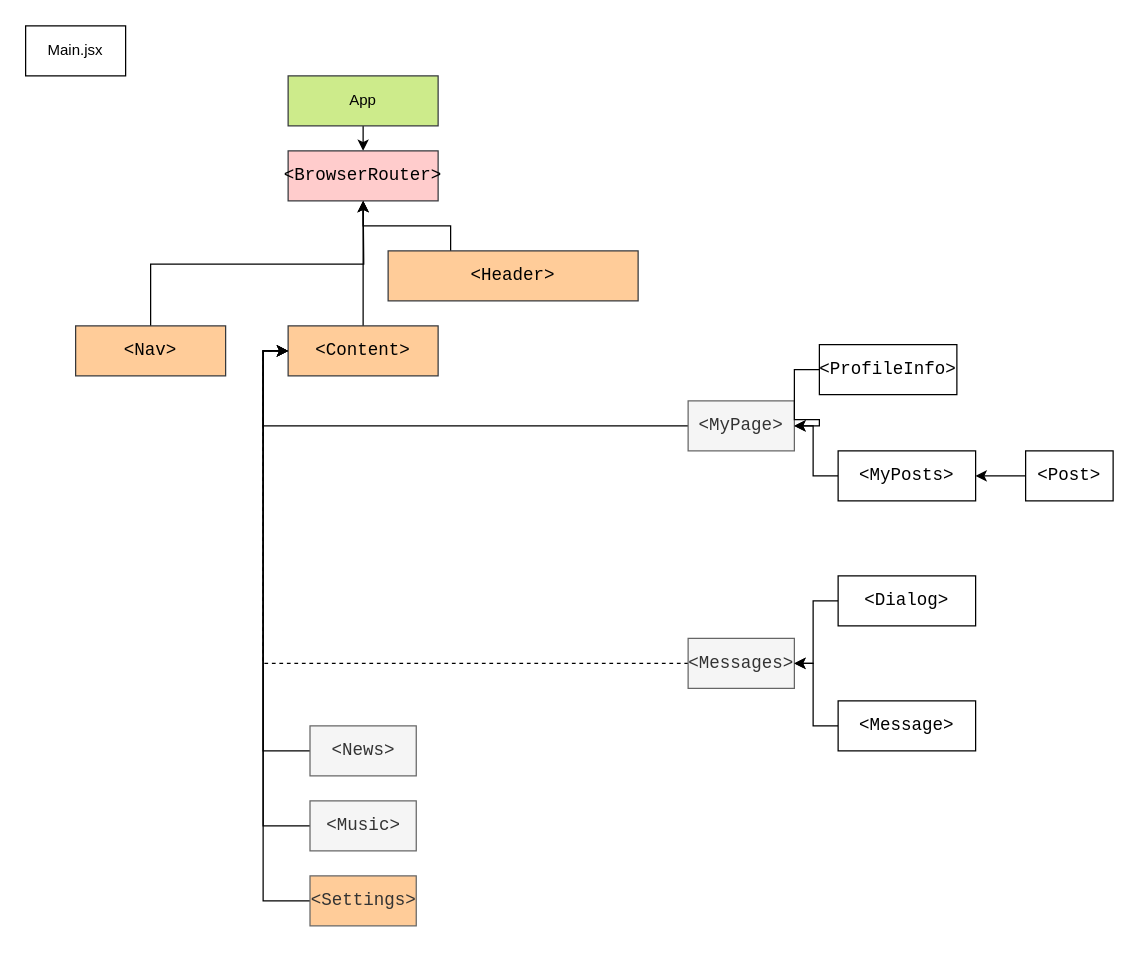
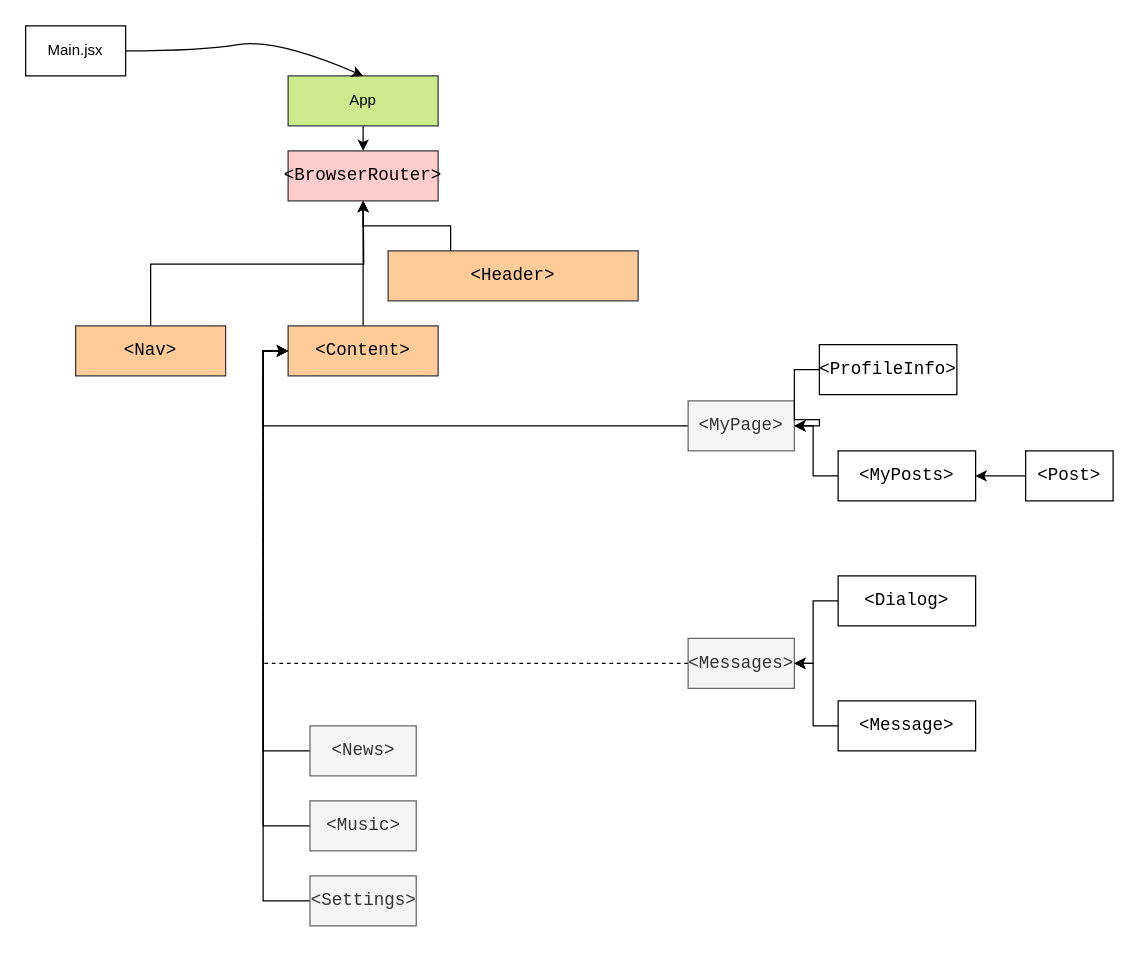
none -> (243, 44)
(363, 901) -> (363, 901)
